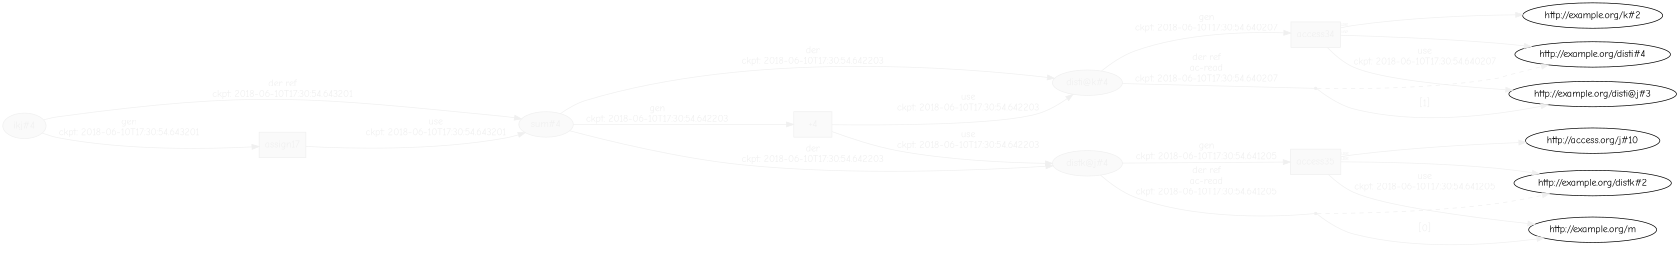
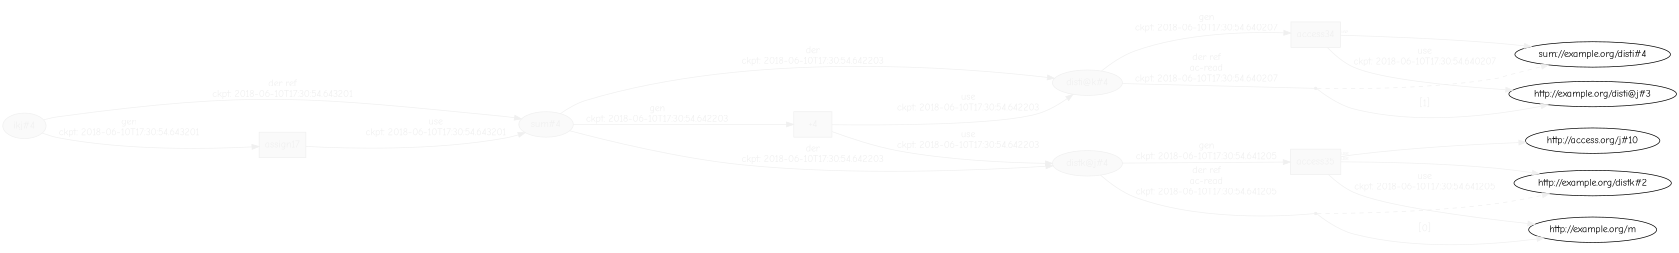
(1593, 16) -> none
(1593, 54) -> (1593, 54)
